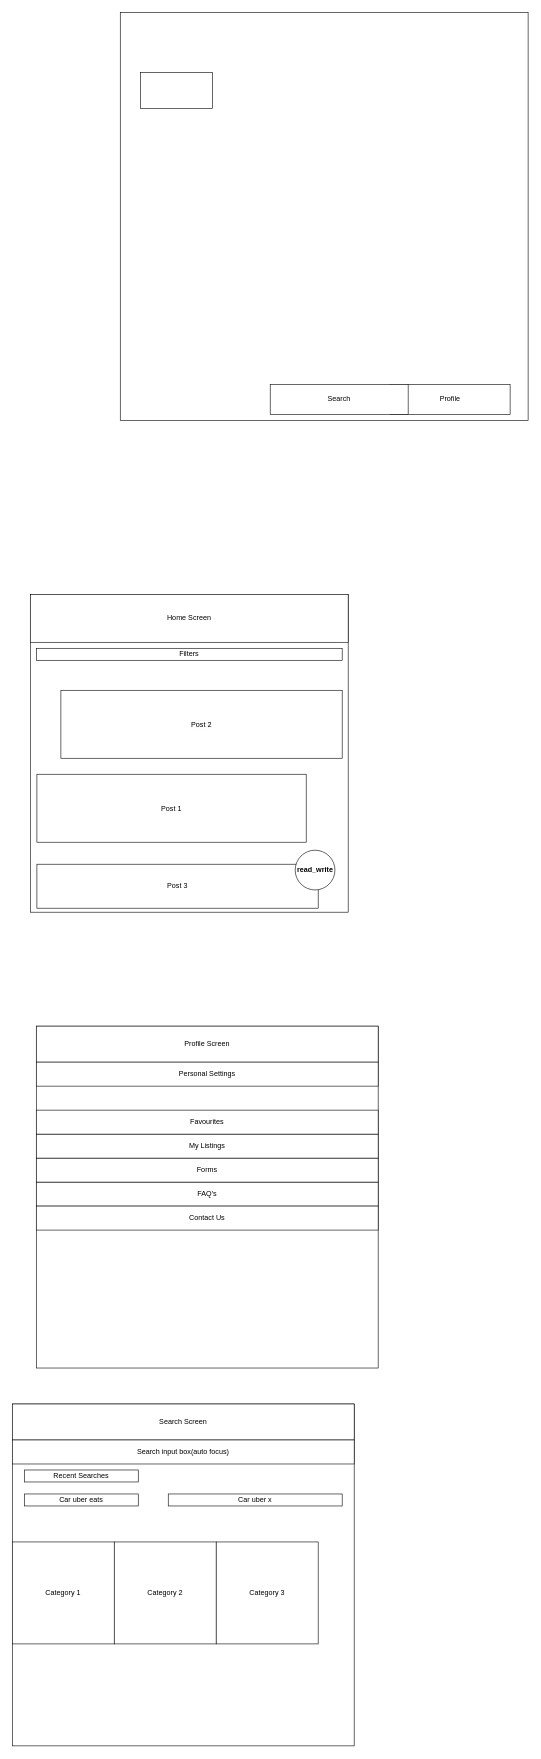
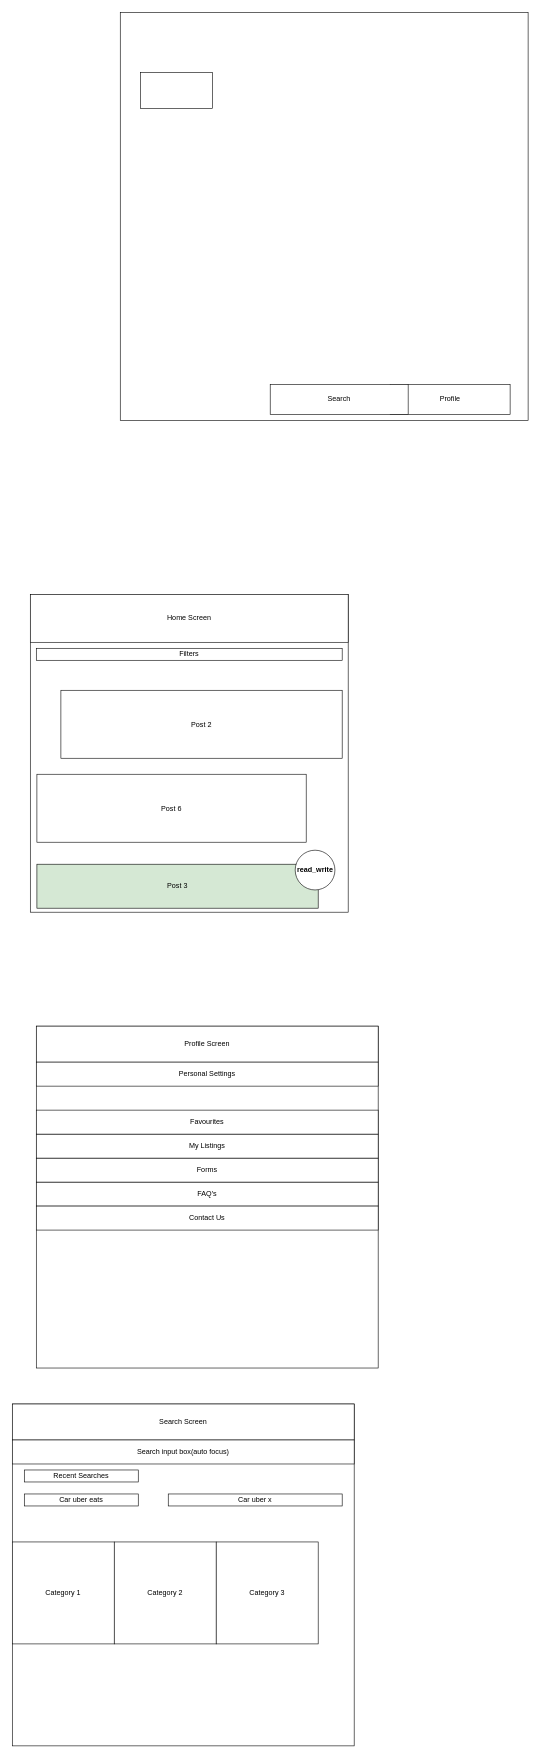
(172, 809) -> (172, 809)
(178, 886) -> (178, 886)
